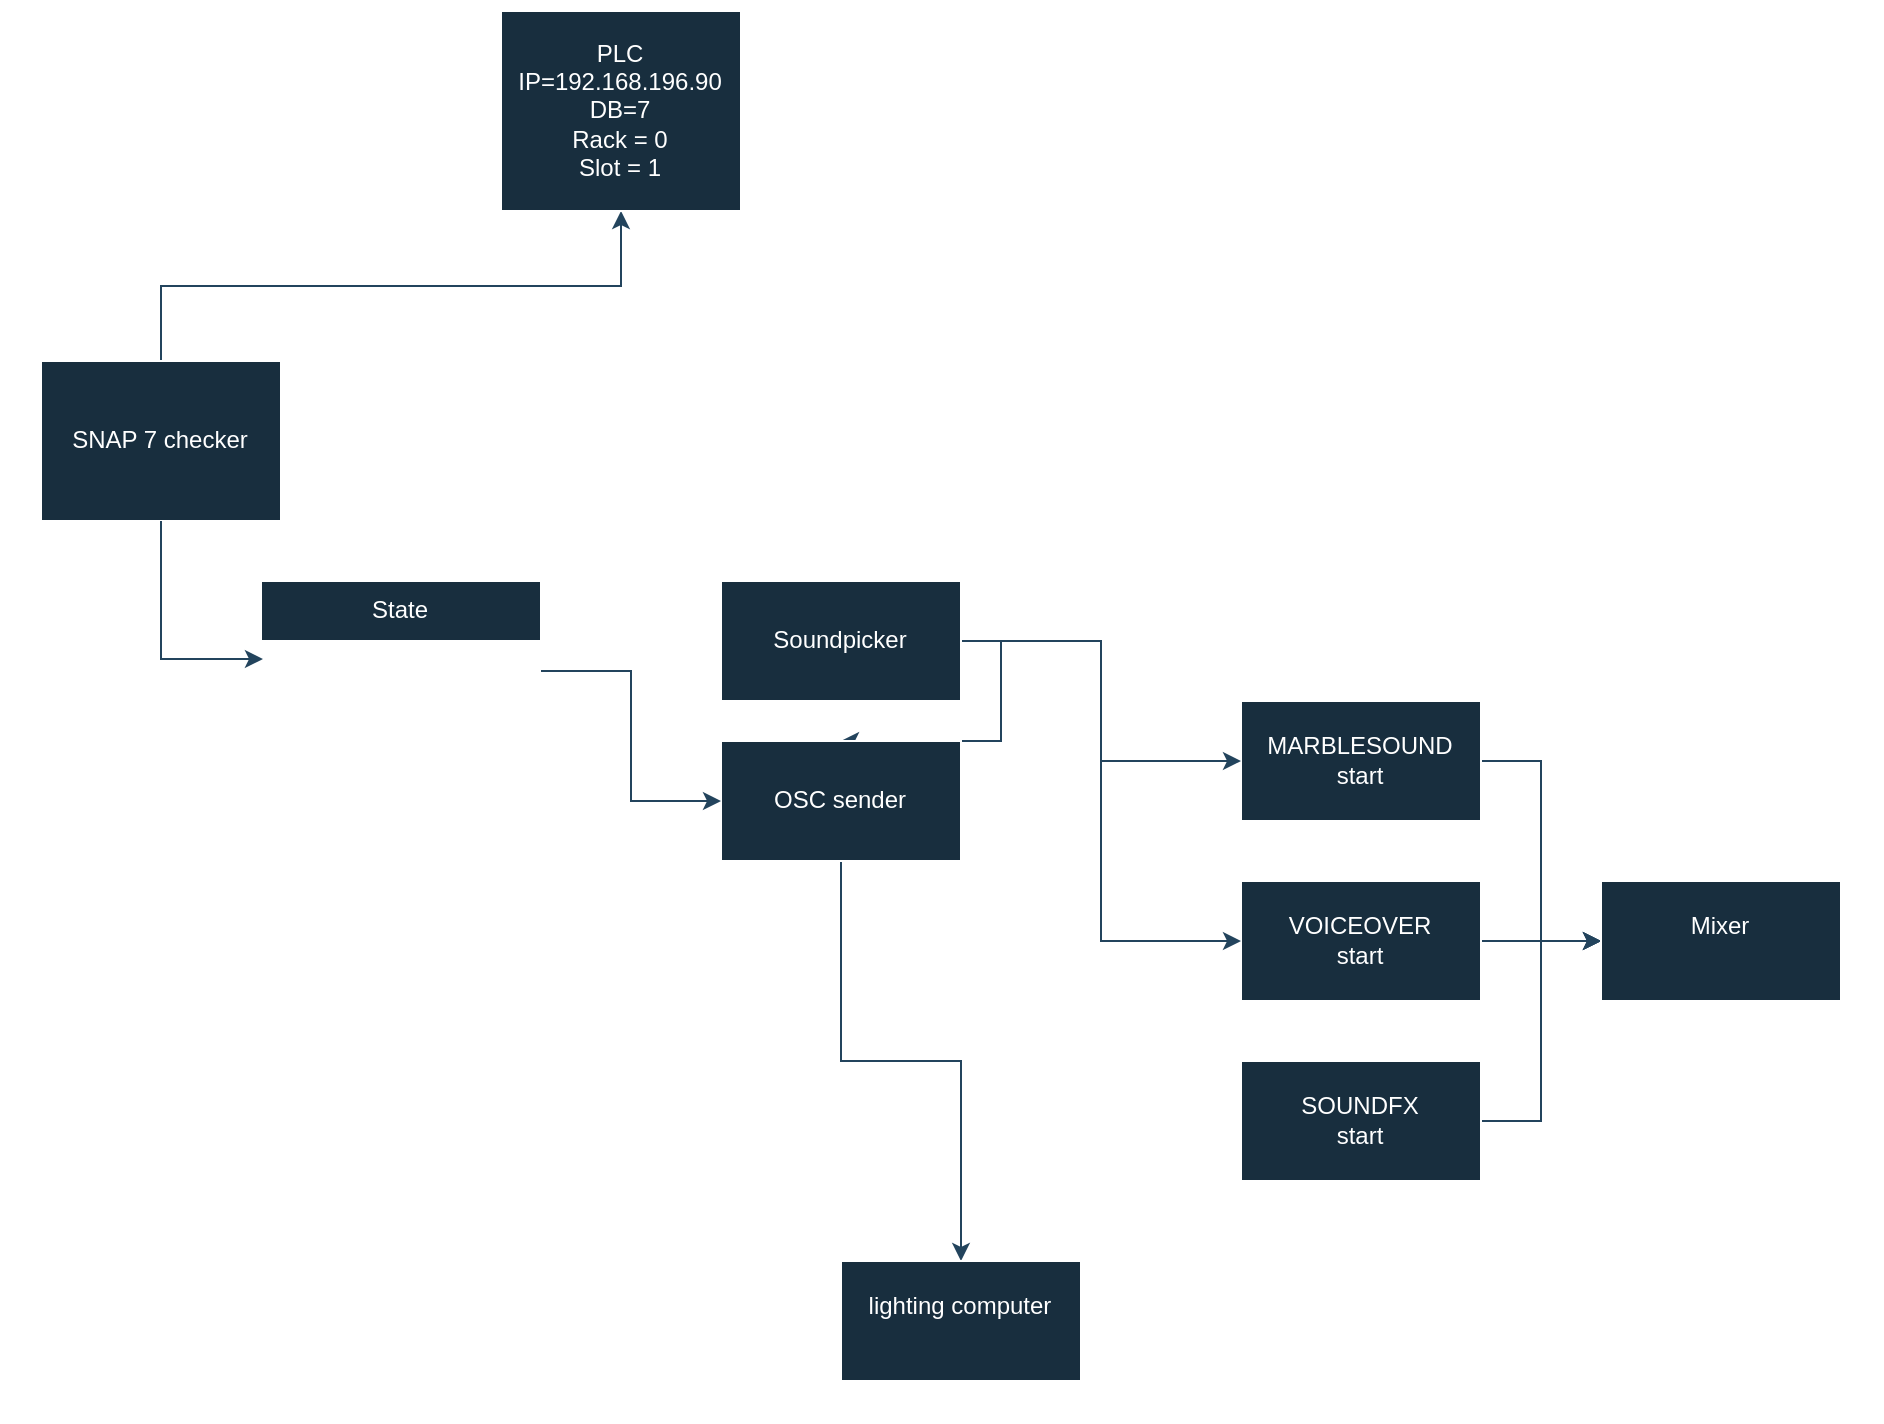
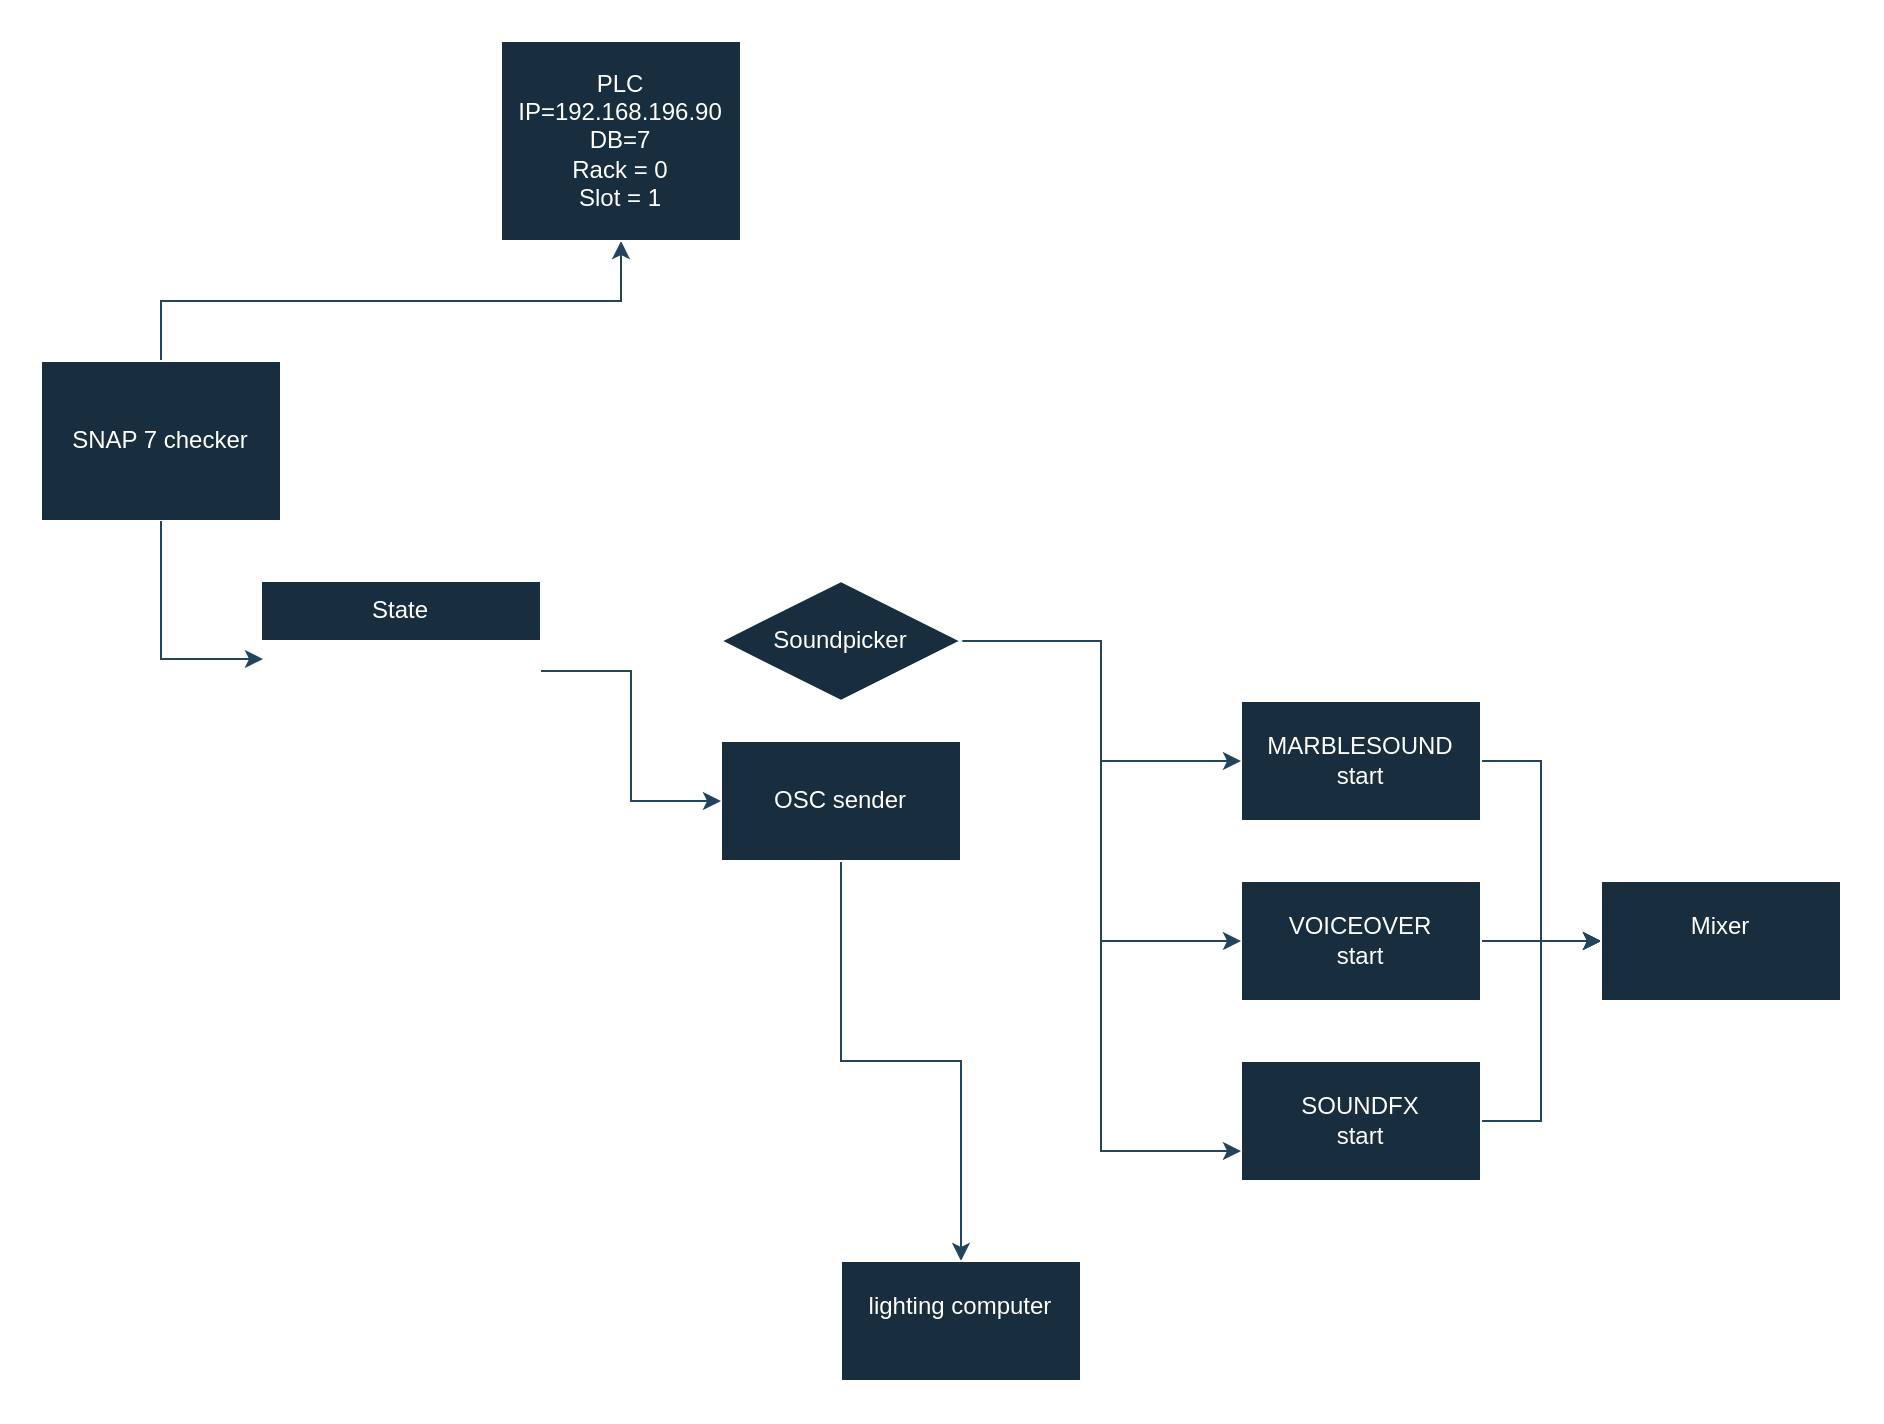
(621, 111) -> (621, 141)
(841, 641) -> (841, 641)
(1001, 713) -> (1101, 1111)
